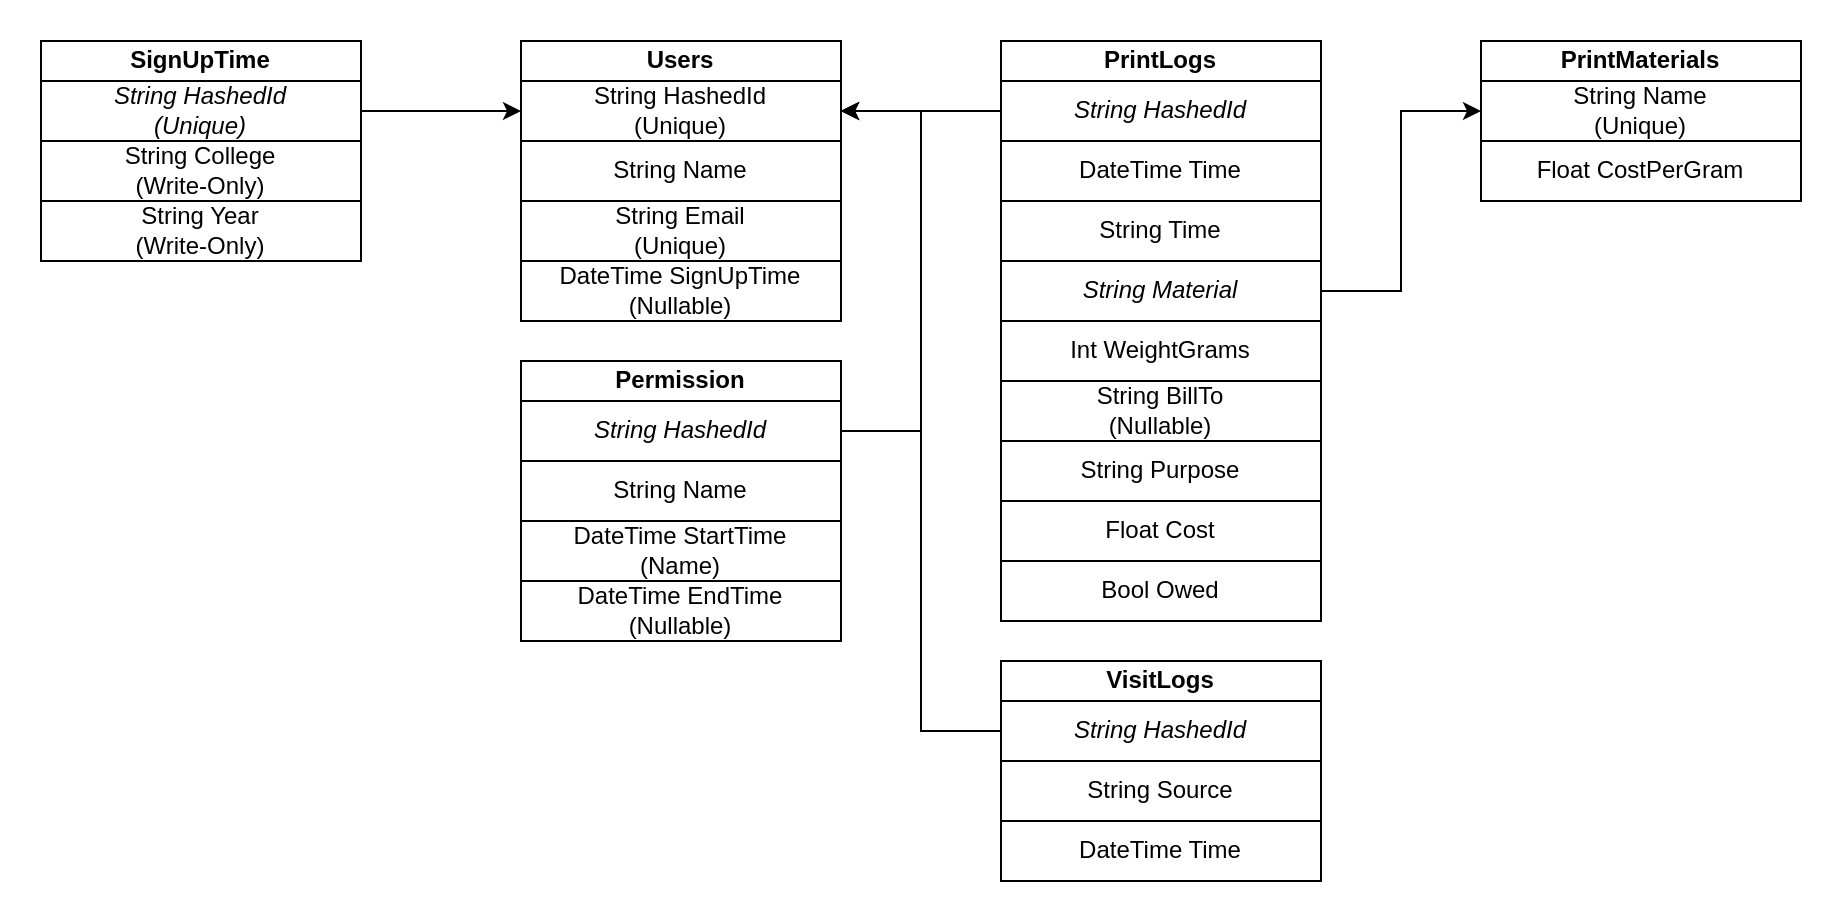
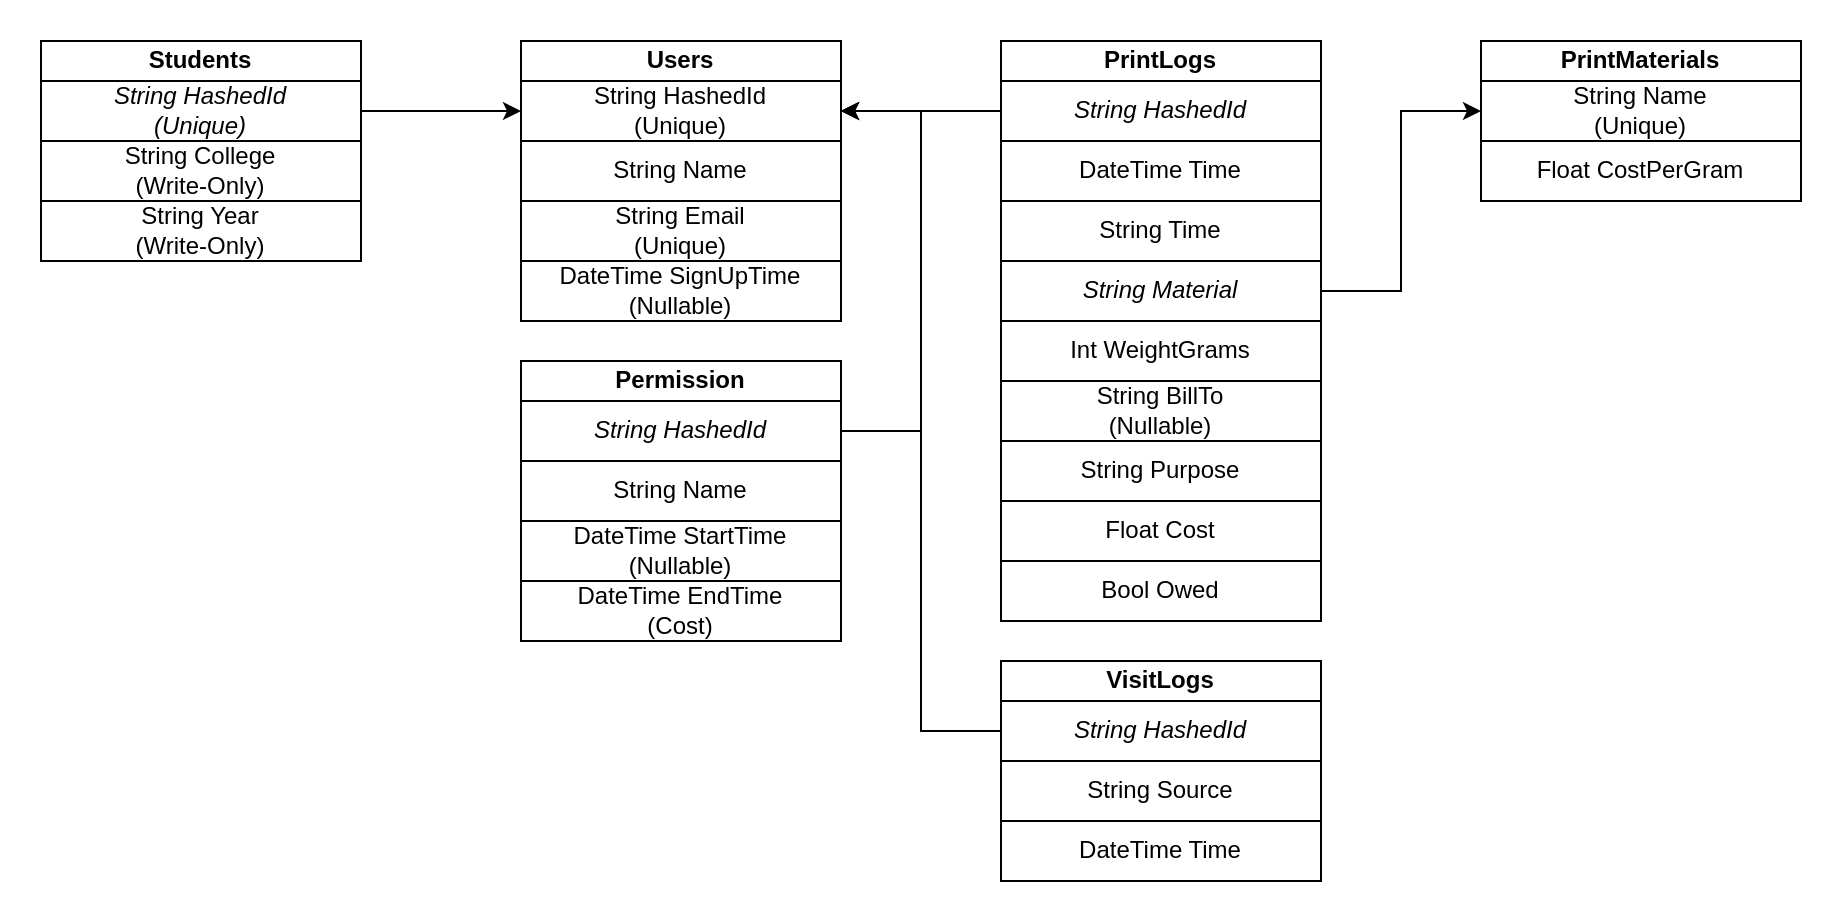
(201, 61) -> (201, 61)
(681, 551) -> (681, 551)
(681, 611) -> (681, 611)
